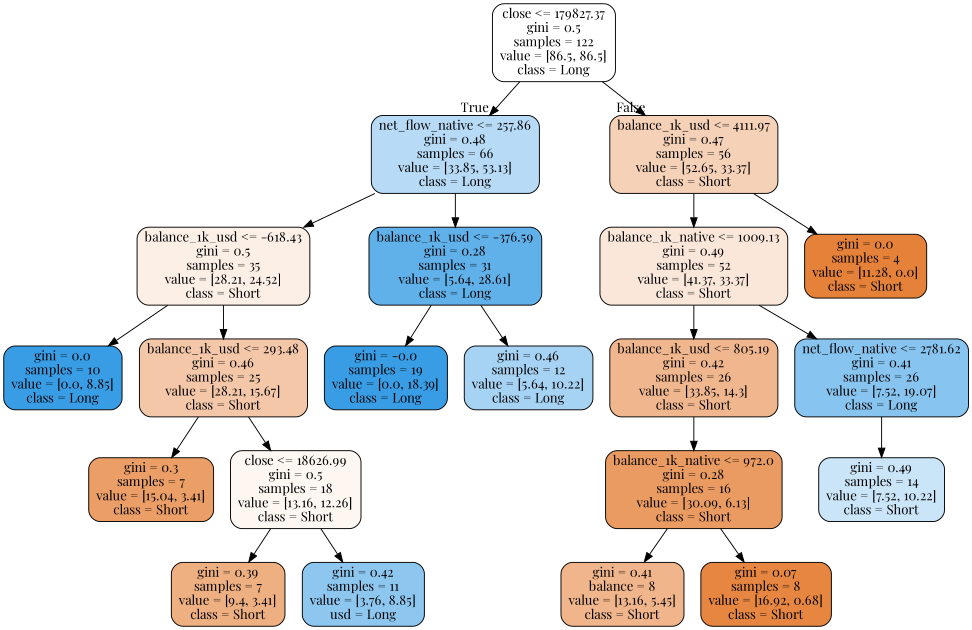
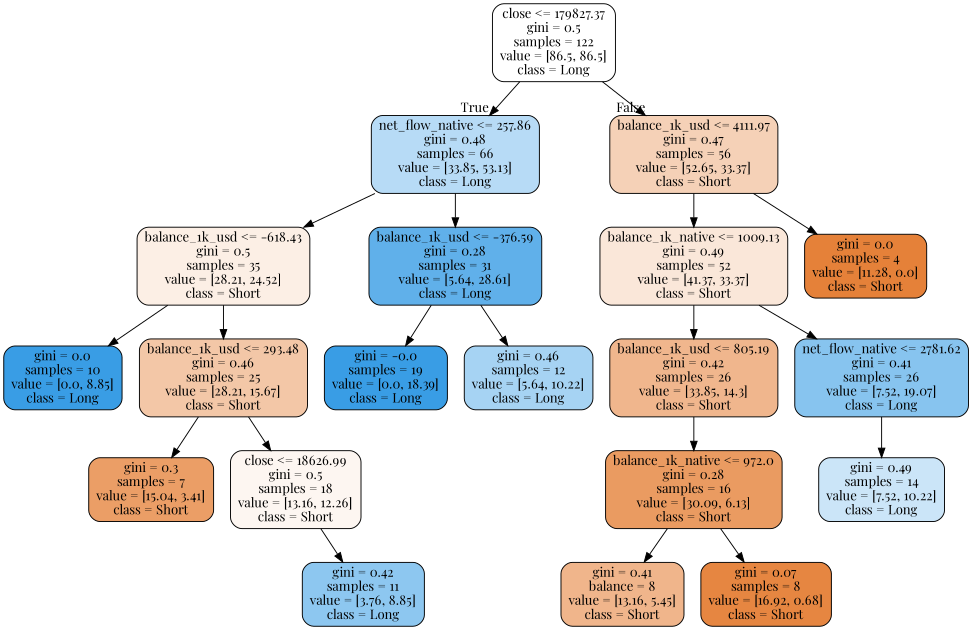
(882, 490) -> (882, 490)
(228, 594) -> none
(363, 594) -> (363, 594)
